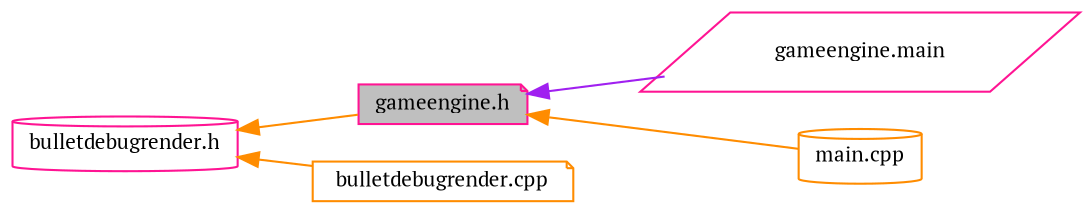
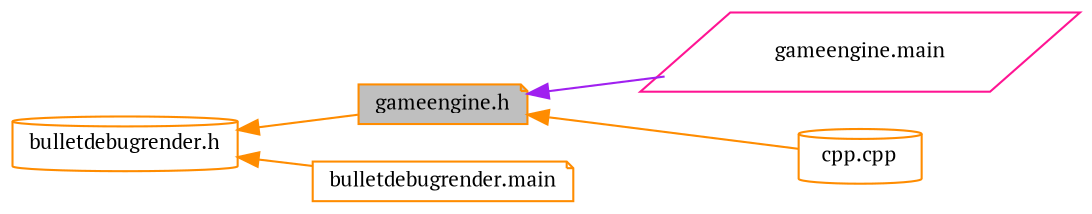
(443, 104) -> (443, 104)
(125, 144) -> (125, 144)
(860, 156) -> (860, 156)
(443, 181) -> (443, 181)
